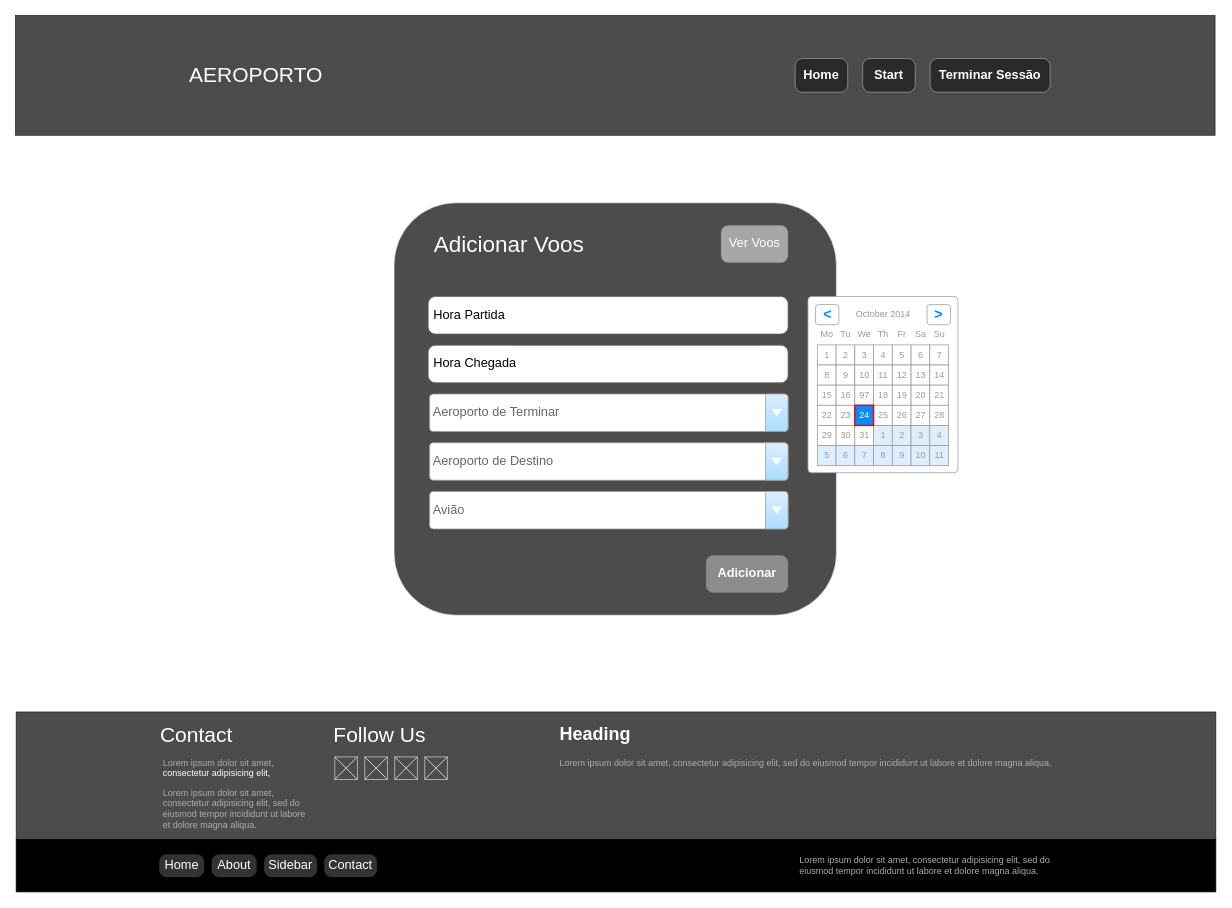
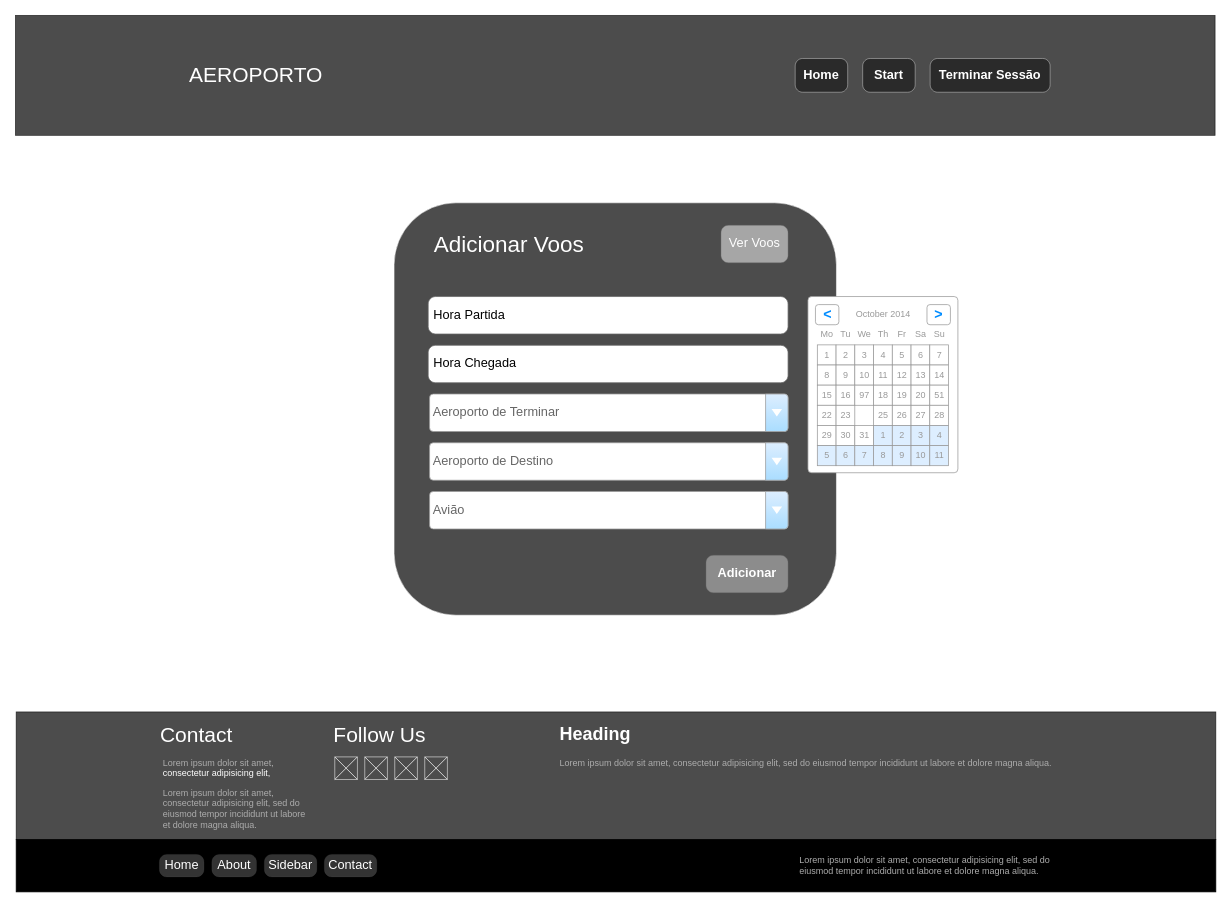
(940, 396) -> (940, 396)
(864, 415) -> none
